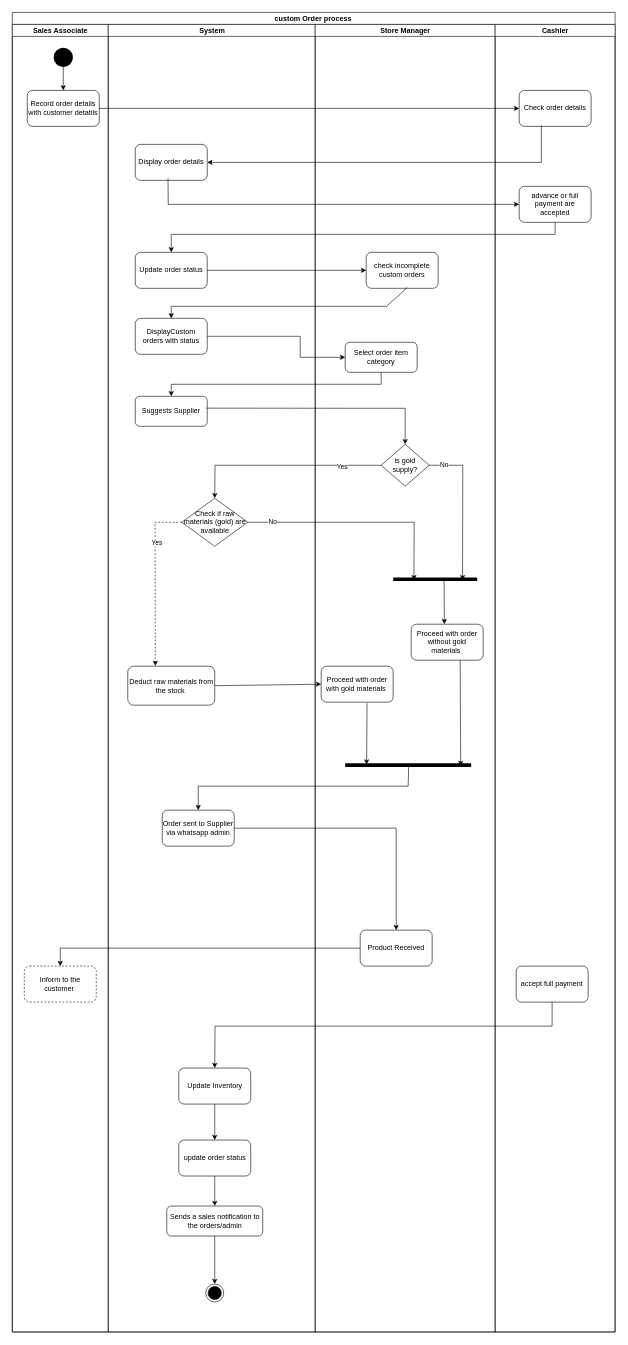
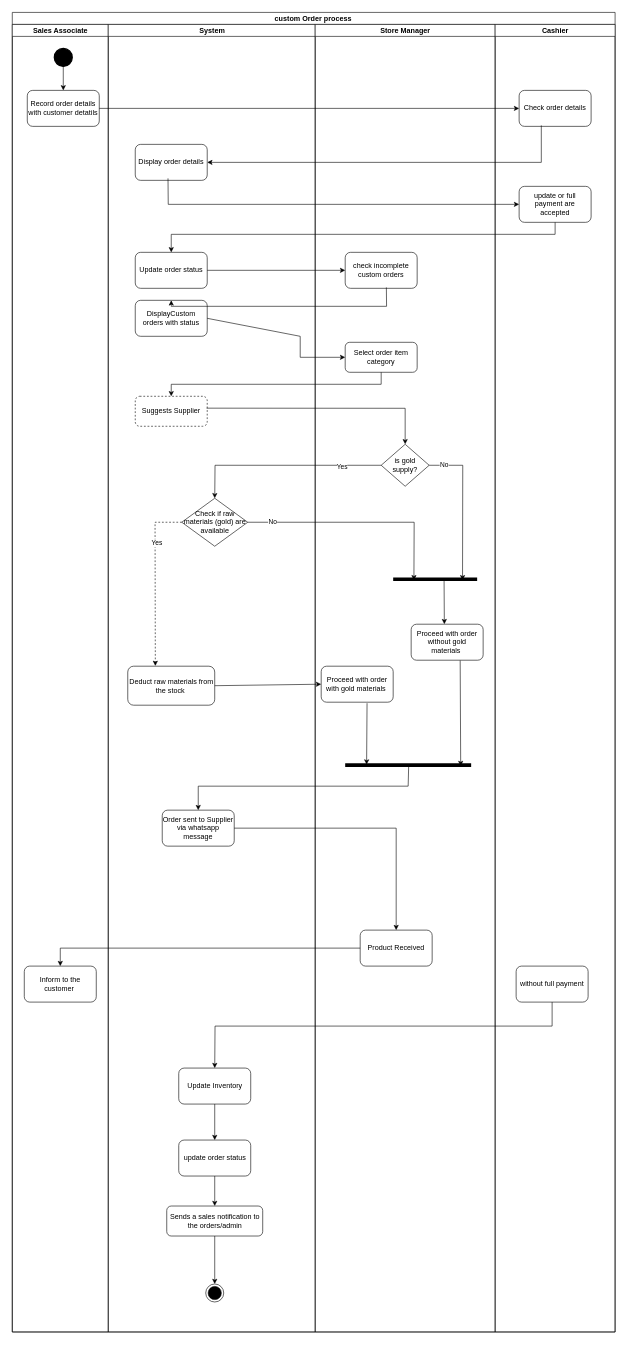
(555, 204) -> (555, 204)
(402, 270) -> (381, 270)
(171, 336) -> (171, 318)
(171, 411) -> (171, 411)
(198, 828) -> (198, 828)
(60, 984) -> (60, 984)
(552, 984) -> (552, 984)
